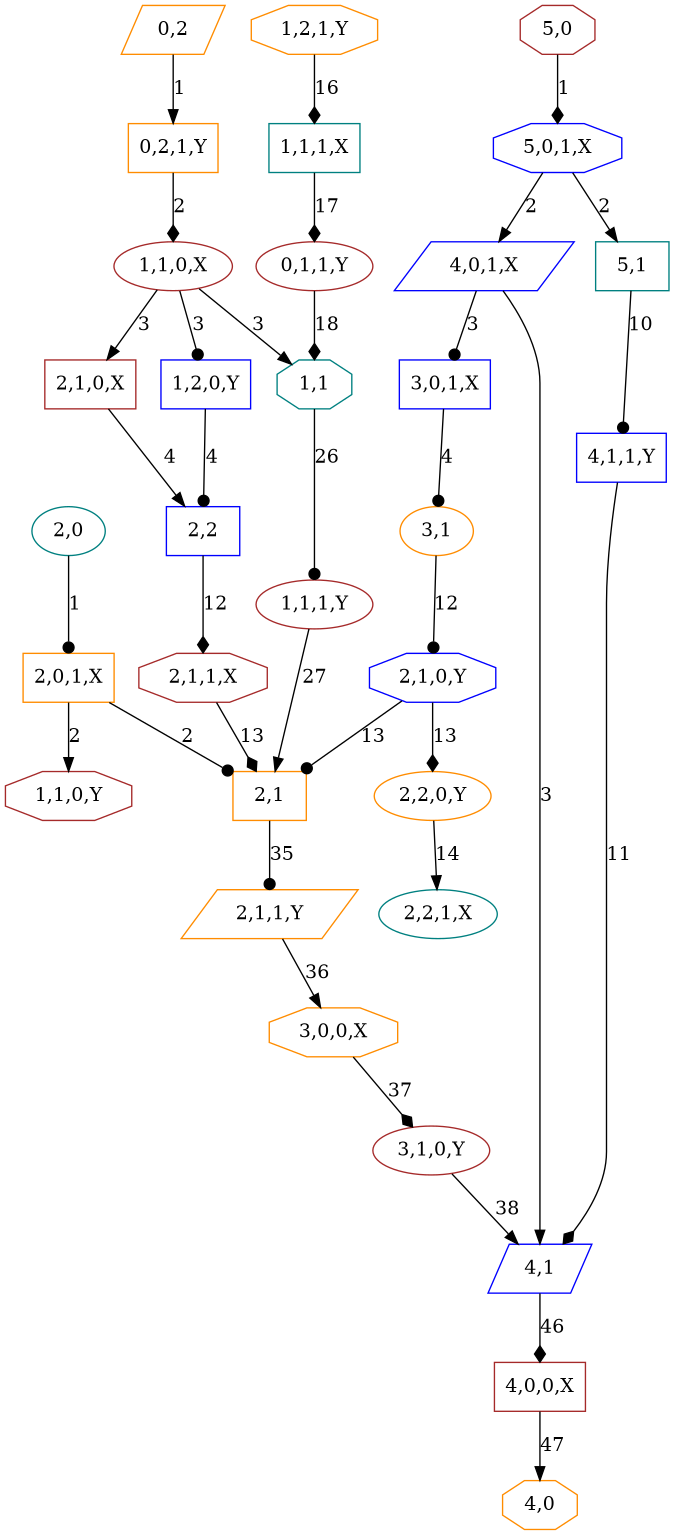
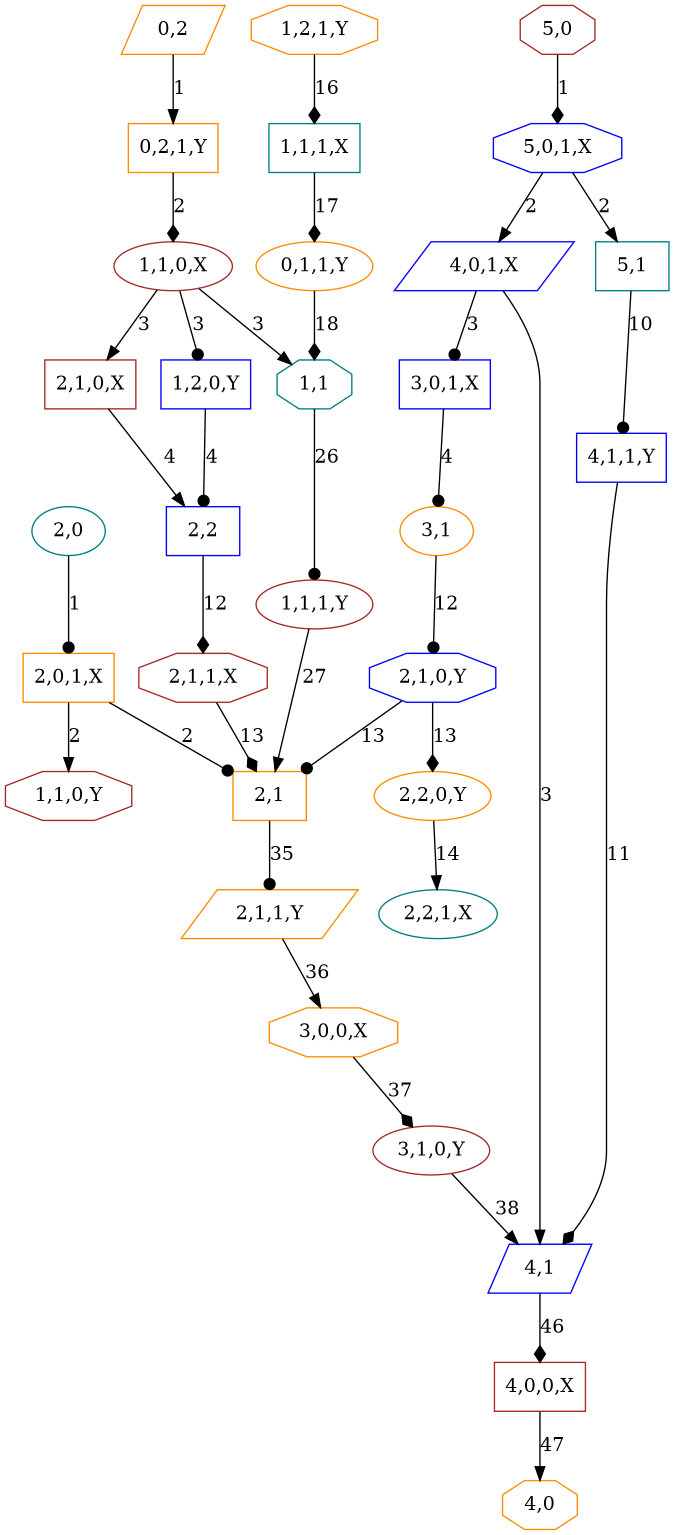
(314, 266) -> (314, 266)
